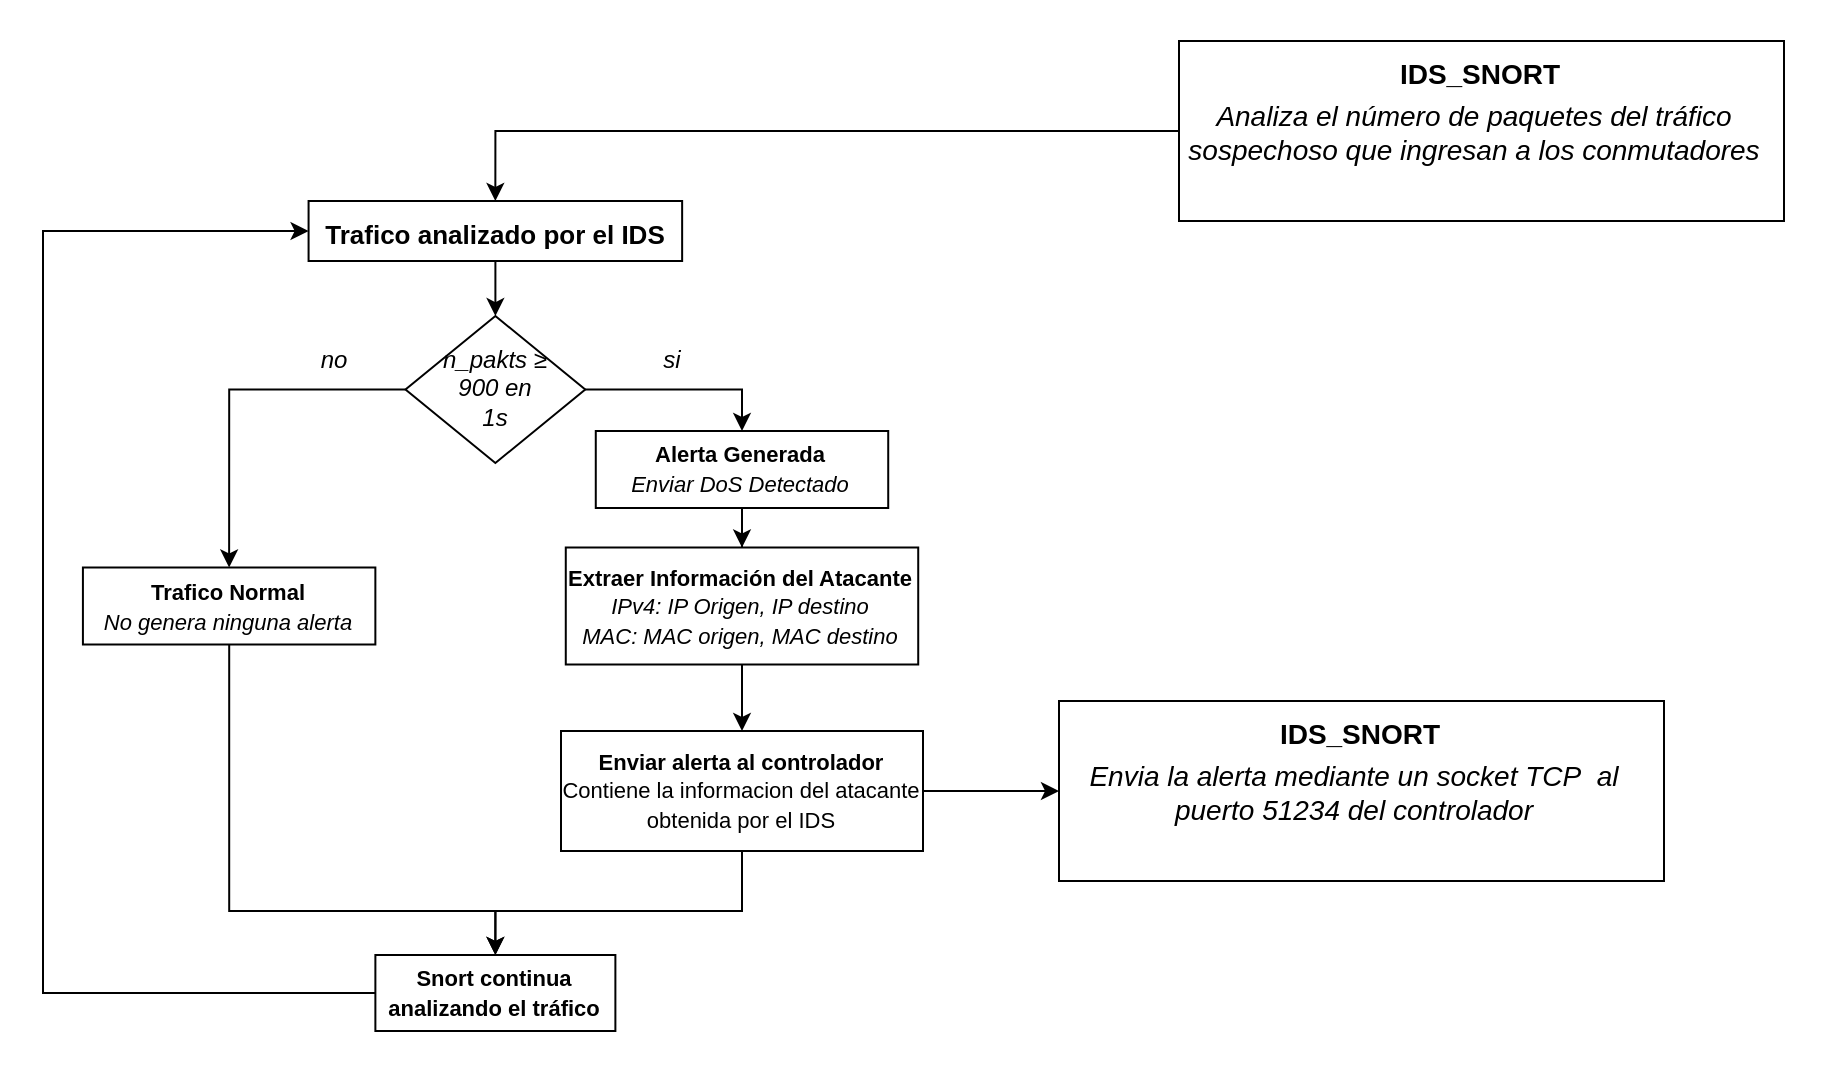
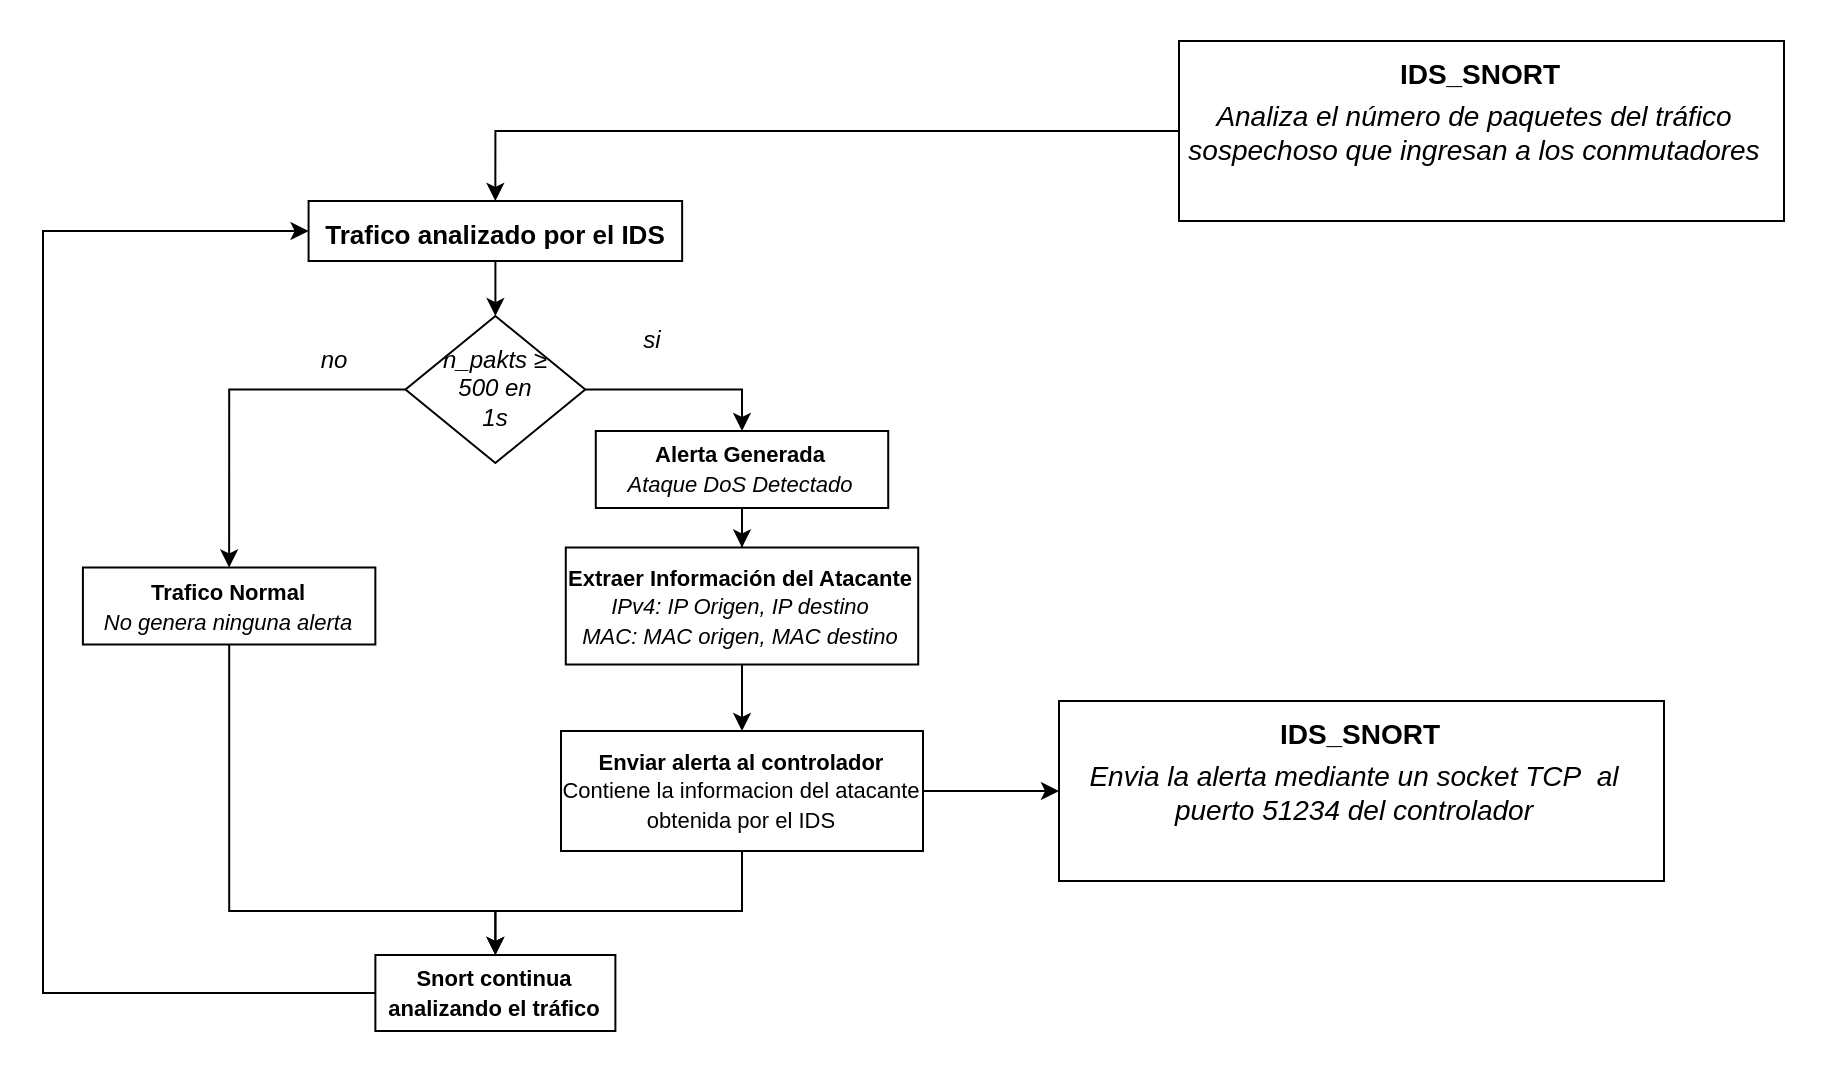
(672, 361) -> (652, 341)
(496, 389) -> (496, 389)
(741, 469) -> (741, 469)
